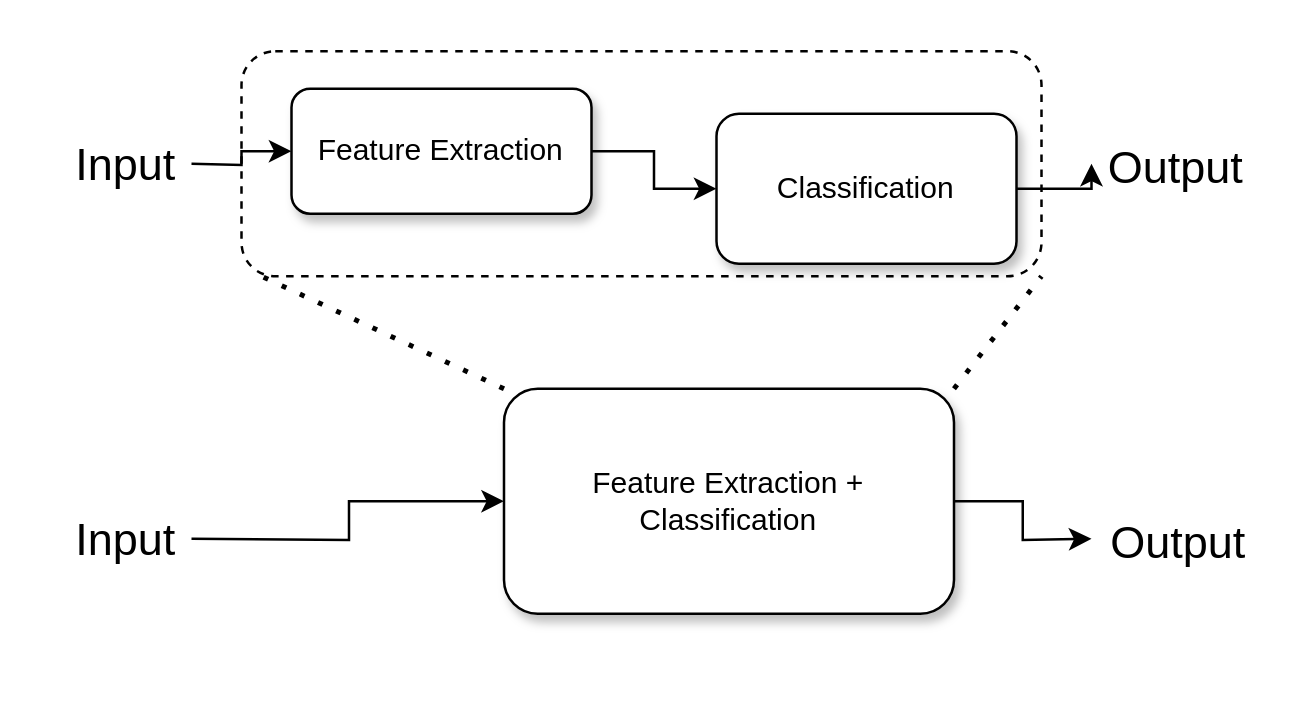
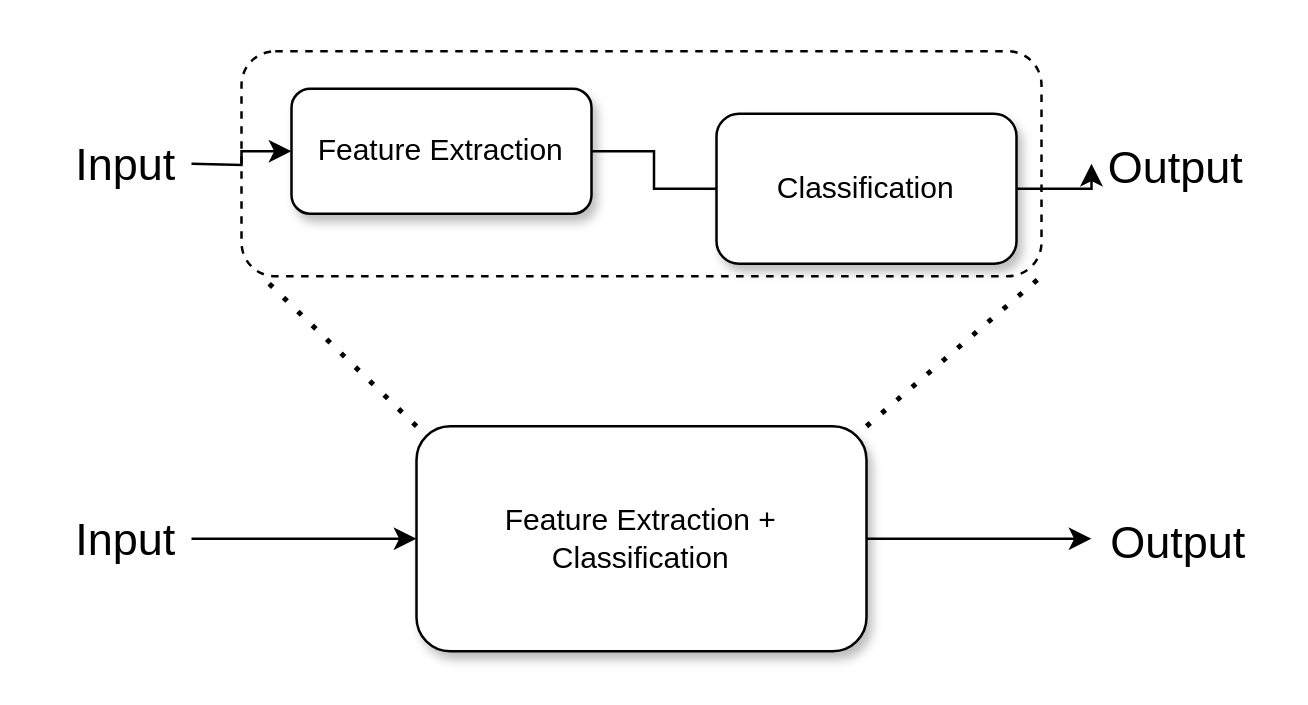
(698, 189) -> (705, 189)
(729, 501) -> (641, 539)
